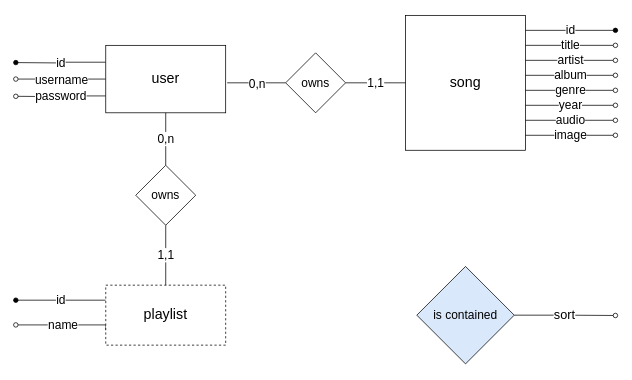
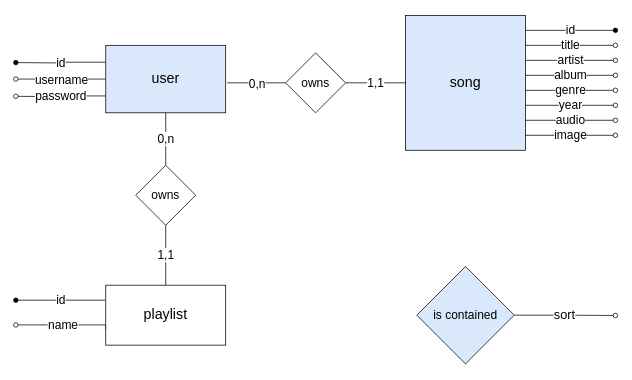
(165, 79) -> (165, 79)
(465, 83) -> (465, 83)
(165, 315) -> (165, 315)
